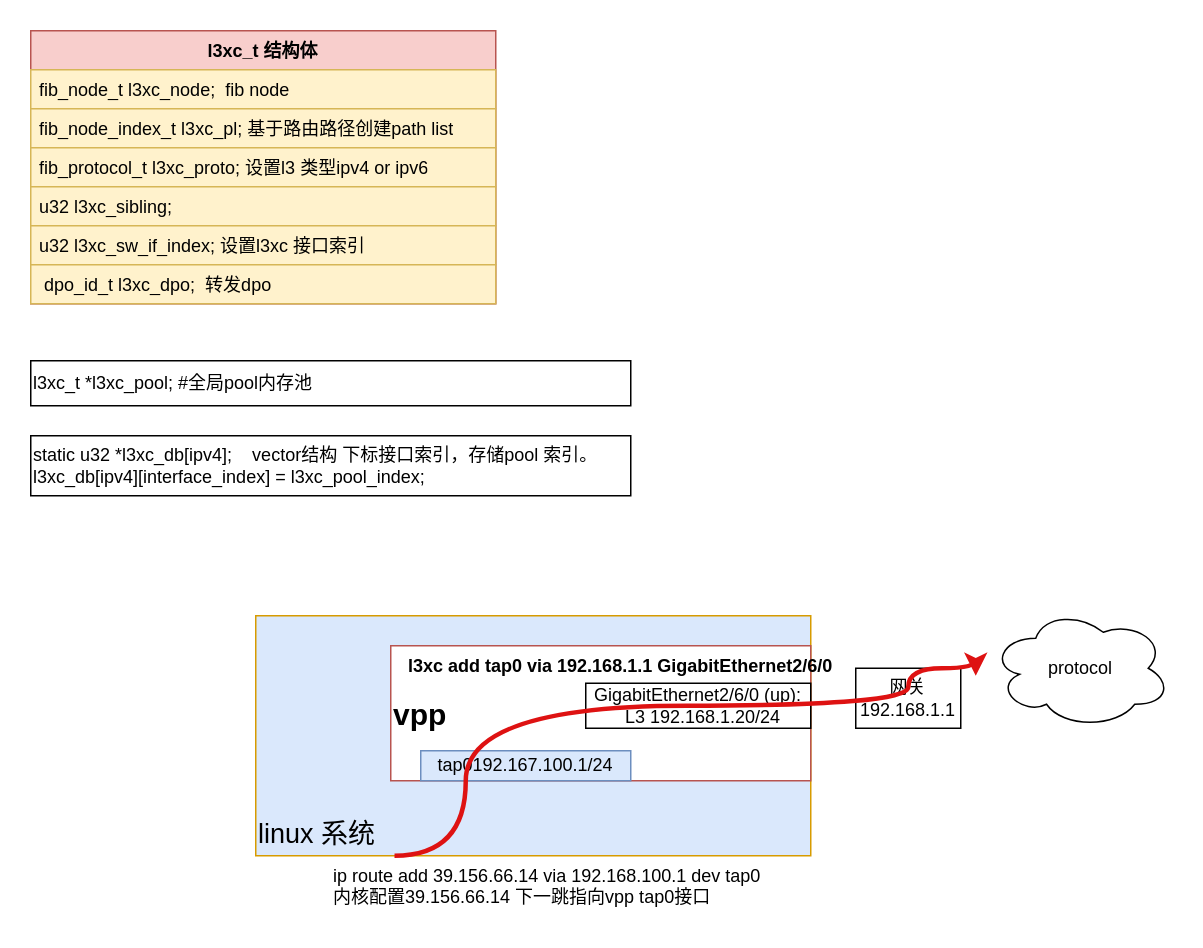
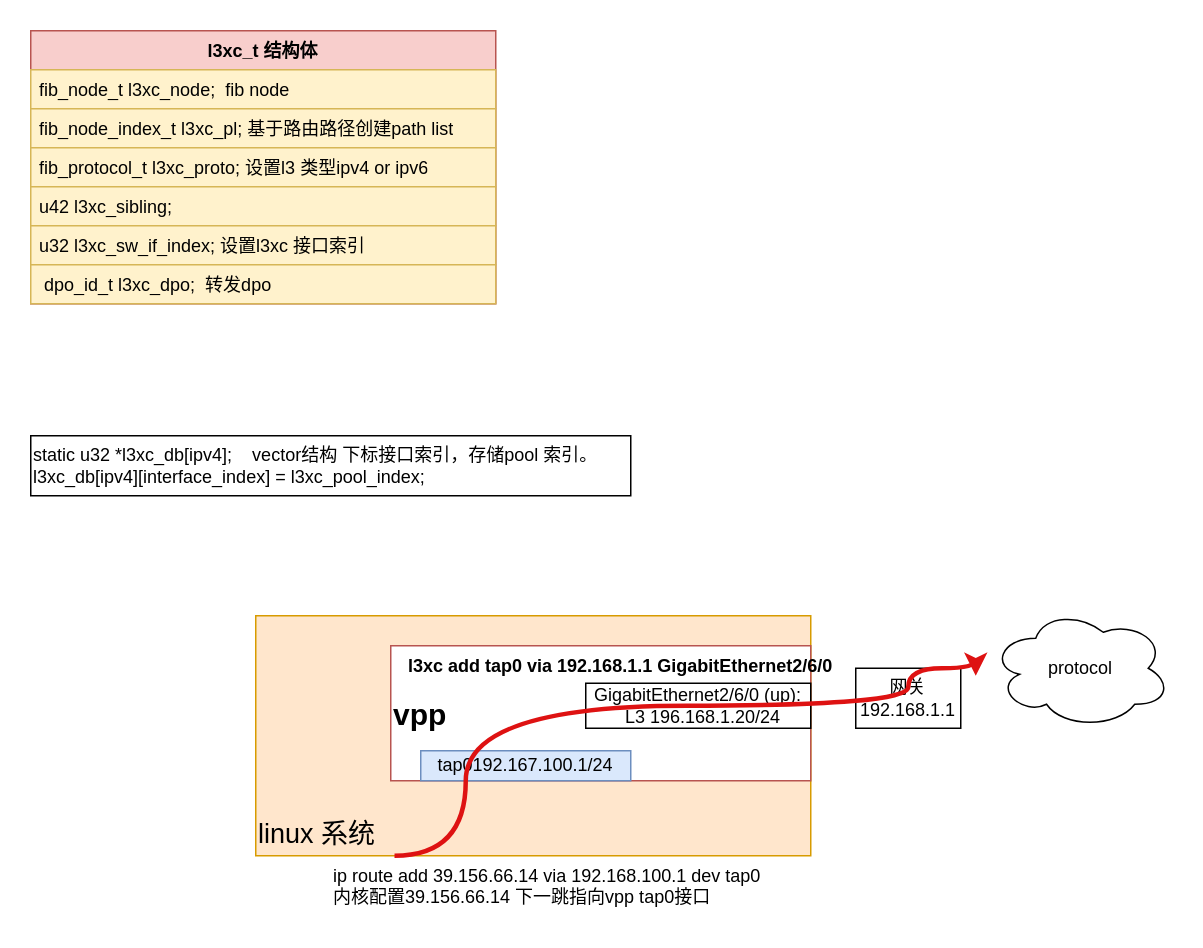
(111, 208) -> (111, 208)
(331, 383) -> none
(698, 706) -> (698, 706)
(321, 835) -> (321, 835)
